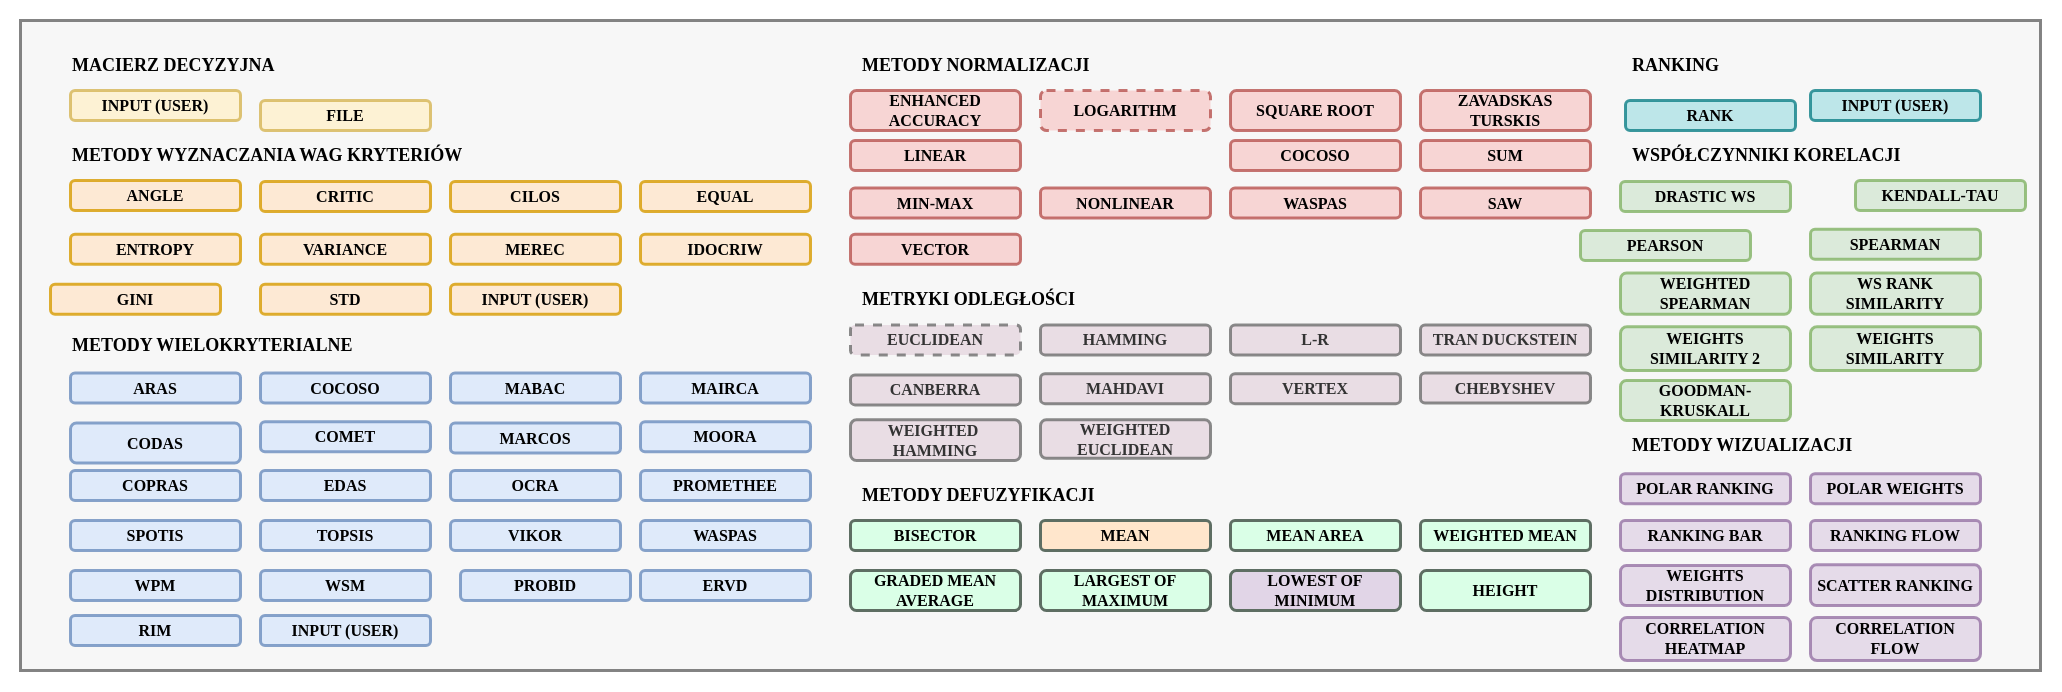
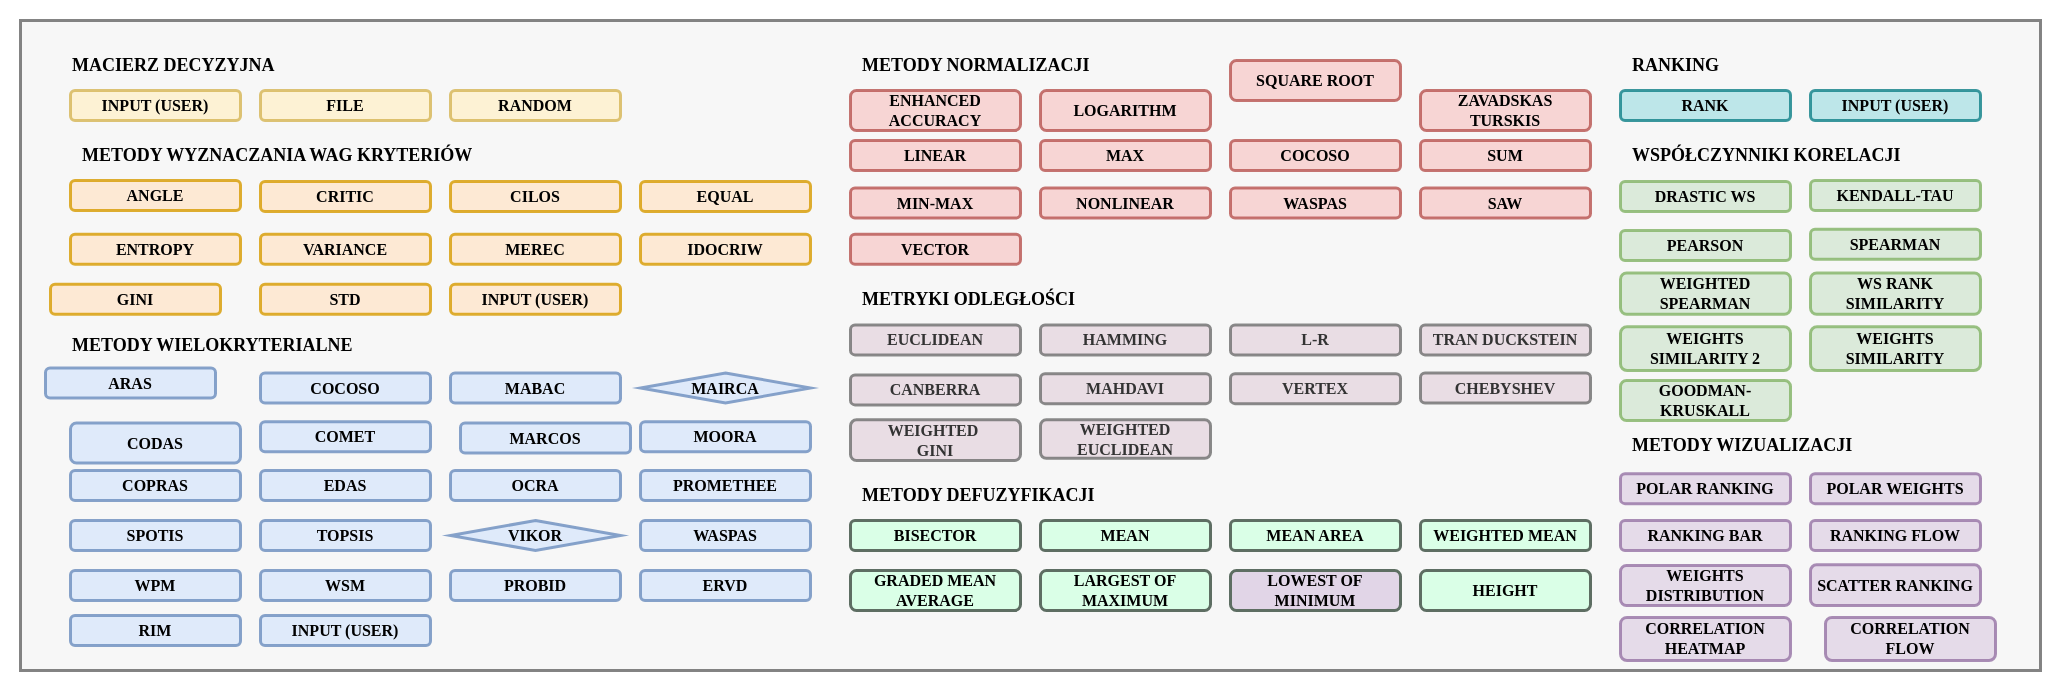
none -> (536, 106)
(1126, 111) -> (1126, 111)
(1316, 111) -> (1316, 81)
(346, 116) -> (346, 106)
(1711, 116) -> (1706, 106)
(301, 156) -> (311, 156)
none -> (1126, 156)
(1941, 196) -> (1896, 196)
(1666, 246) -> (1706, 246)
(936, 340) -> (936, 340)
(156, 388) -> (131, 383)
(726, 388) -> (726, 388)
(536, 438) -> (546, 438)
(936, 441) -> (936, 441)
(536, 536) -> (536, 536)
(1126, 536) -> (1126, 536)
(546, 586) -> (536, 586)
(1896, 639) -> (1911, 639)
